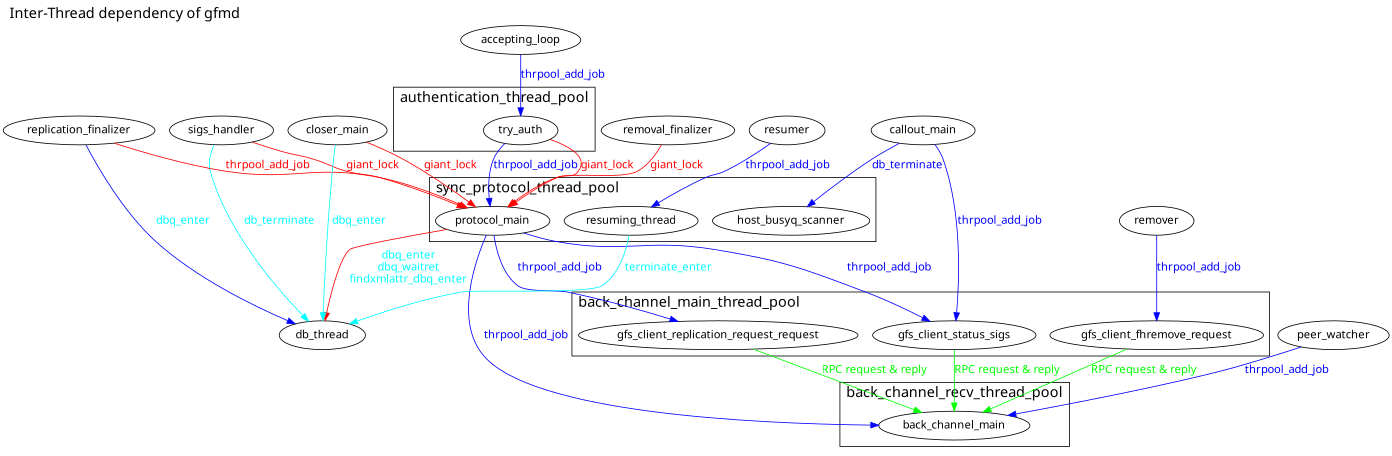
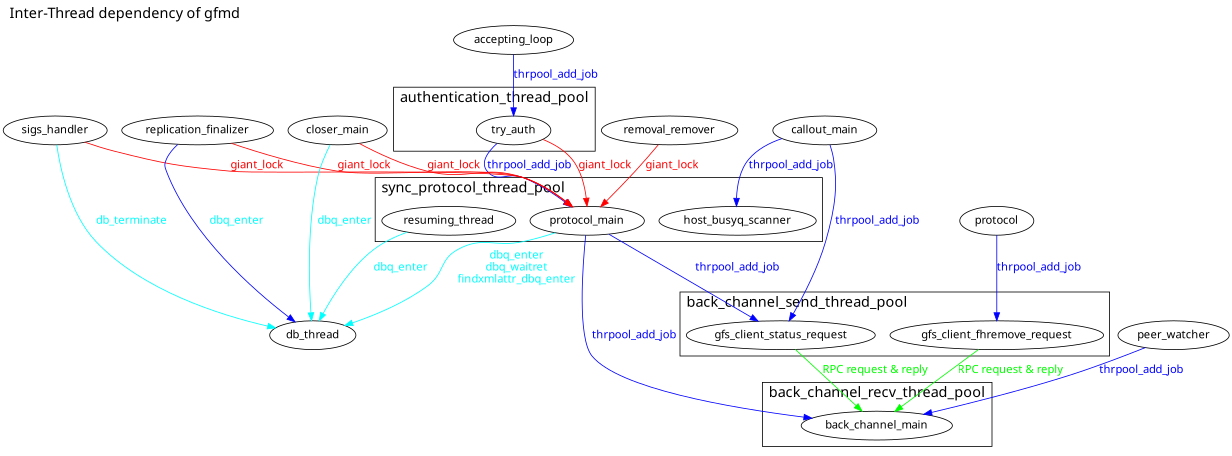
(668, 130) -> (670, 130)
(787, 130) -> none
(268, 165) -> (364, 165)
(908, 165) -> (791, 165)
(1157, 221) -> (997, 221)
(365, 245) -> (446, 260)
(668, 268) -> (401, 268)
(689, 303) -> (797, 303)
(718, 335) -> none
(954, 335) -> (781, 335)
